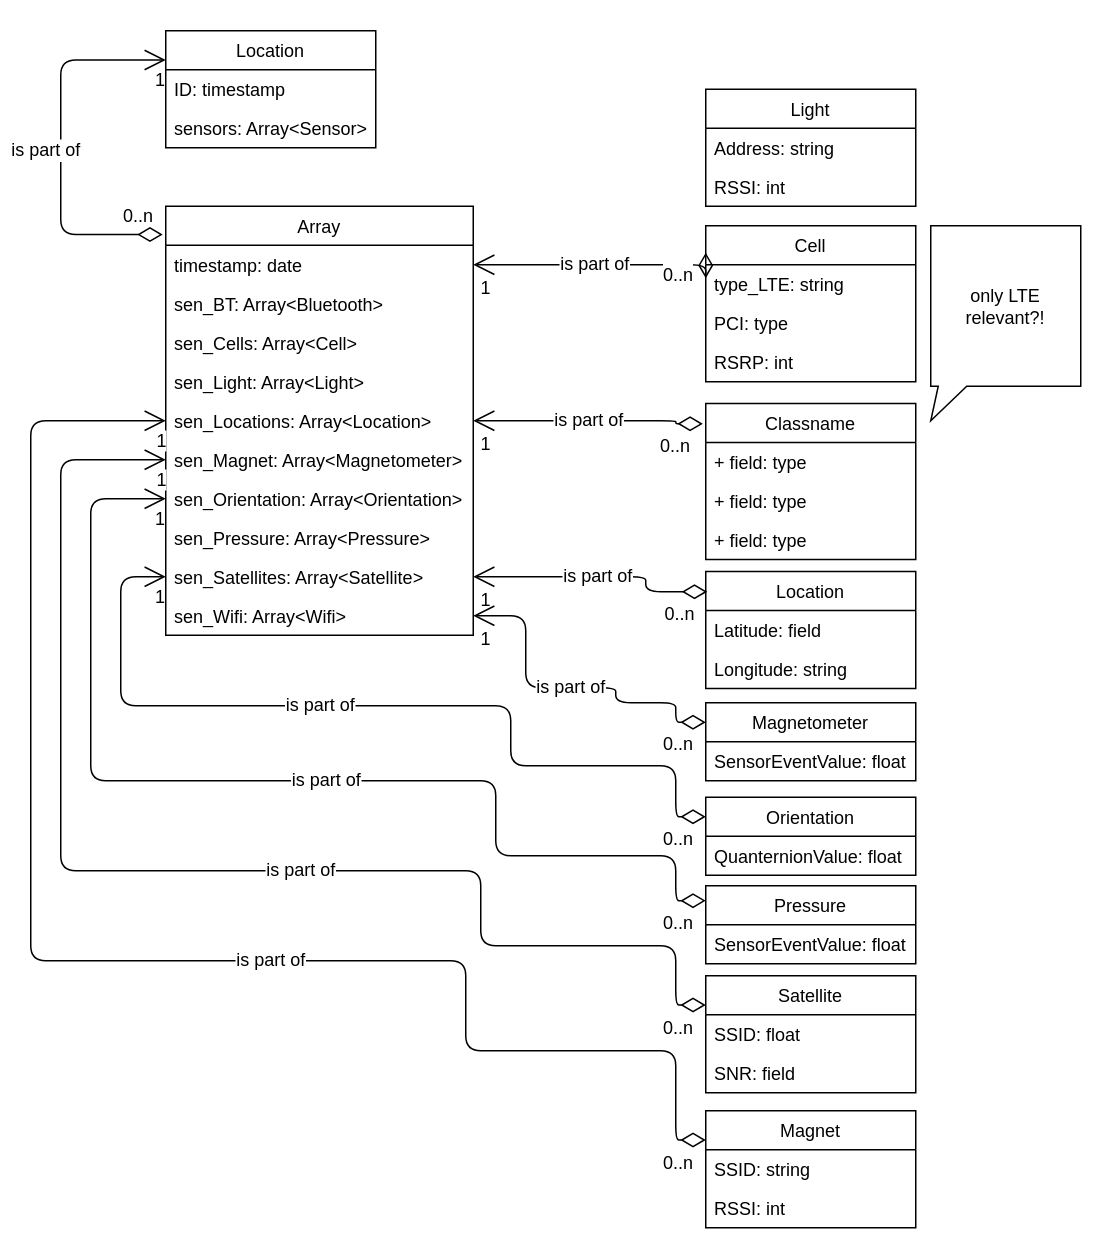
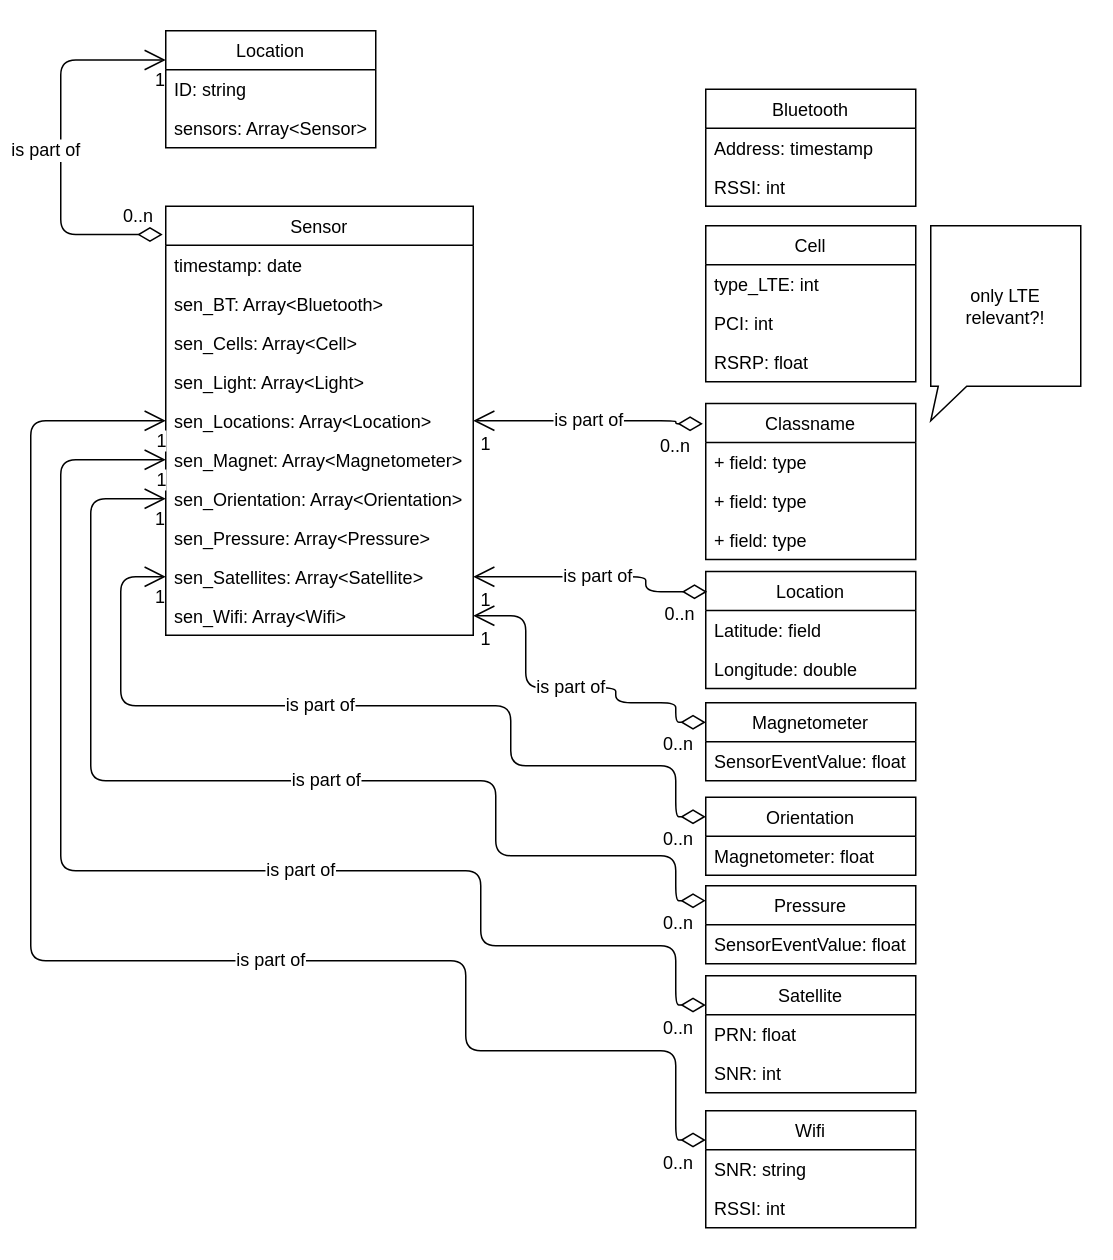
(233, 90) -> (217, 90)
(810, 110) -> (810, 110)
(783, 149) -> (798, 149)
(319, 227) -> (319, 227)
(571, 265) -> none
(788, 285) -> (773, 285)
(755, 324) -> (747, 324)
(752, 363) -> (762, 363)
(790, 670) -> (790, 670)
(818, 857) -> (803, 857)
(762, 1035) -> (757, 1035)
(755, 1074) -> (747, 1074)
(810, 1131) -> (810, 1131)
(767, 1170) -> (762, 1170)
